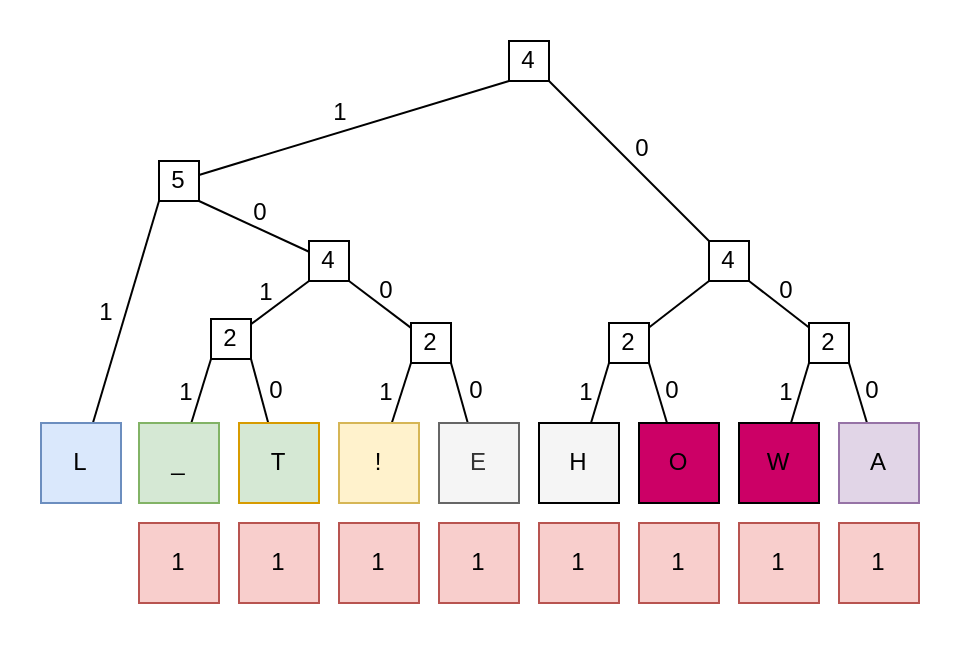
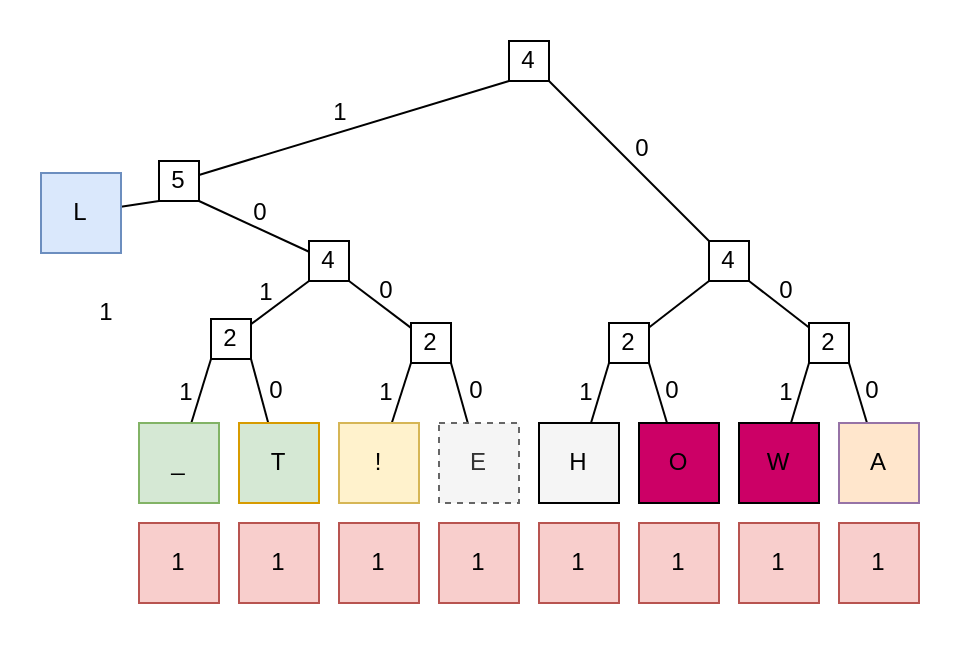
(81, 463) -> (81, 213)
(479, 463) -> (479, 463)
(879, 463) -> (879, 463)
